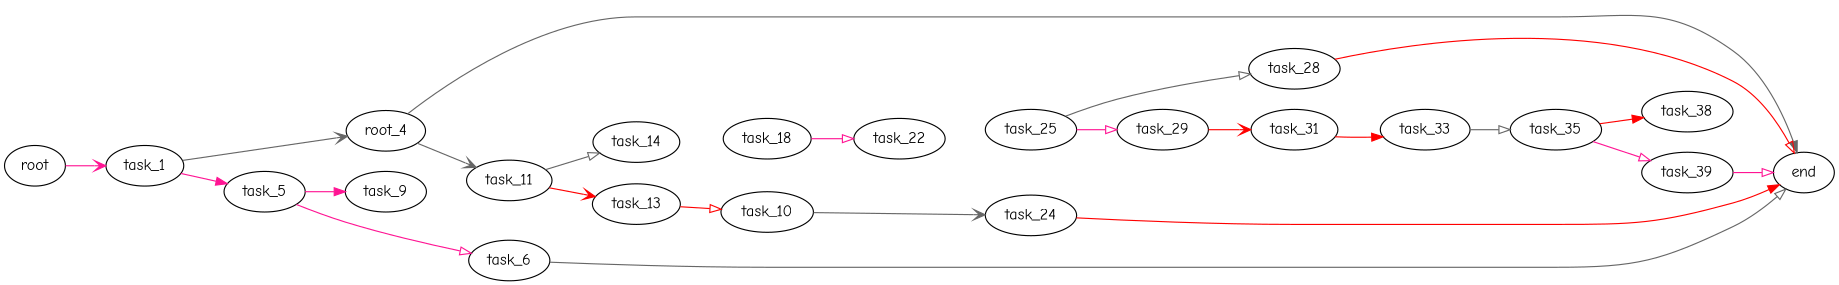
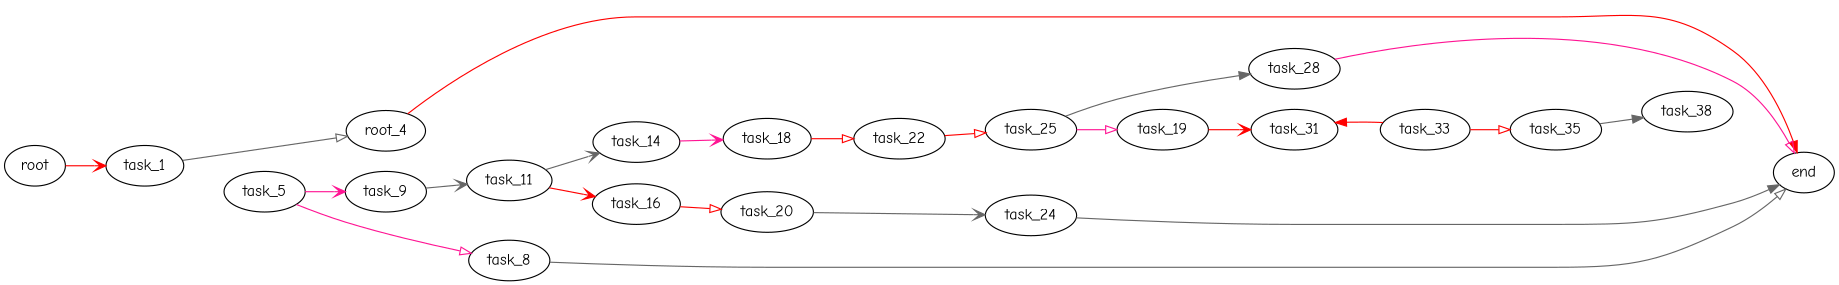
(1118, 17) -> (1118, 17)
(1578, 41) -> (1578, 41)
(1151, 91) -> (1151, 91)
(1616, 121) -> (1616, 121)
(1163, 130) -> (1163, 130)
(1484, 130) -> (1484, 130)
none -> (960, 135)
(1353, 137) -> (1365, 122)
(827, 139) -> (827, 139)
none -> (696, 141)
(259, 149) -> (259, 149)
(441, 153) -> (441, 187)
(567, 163) -> (567, 163)
(80, 166) -> (80, 166)
(1687, 173) -> none
(199, 177) -> none
(319, 192) -> (319, 192)
(636, 204) -> (636, 204)
(767, 212) -> (767, 212)
(1425, 224) -> (1425, 224)
(509, 261) -> (509, 261)
